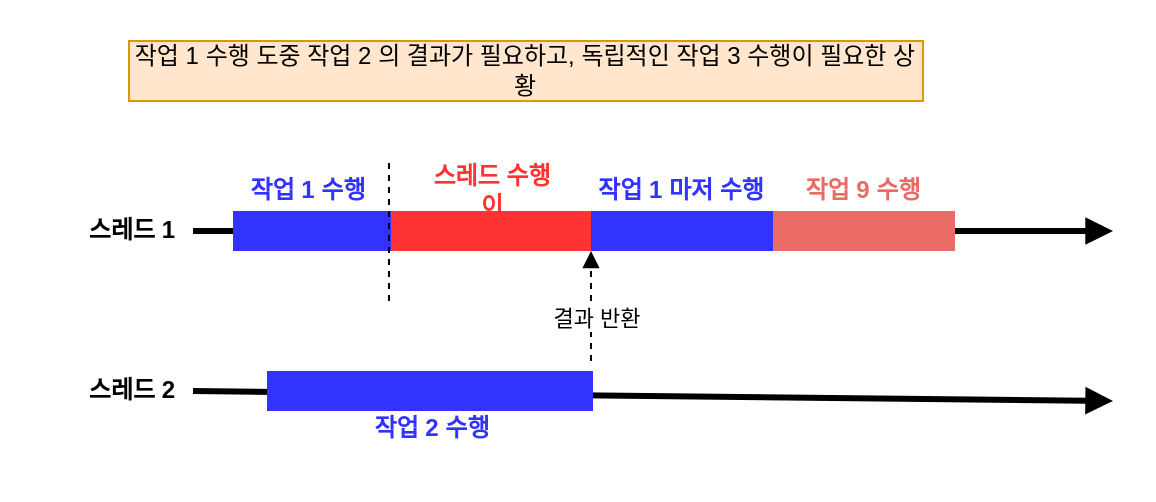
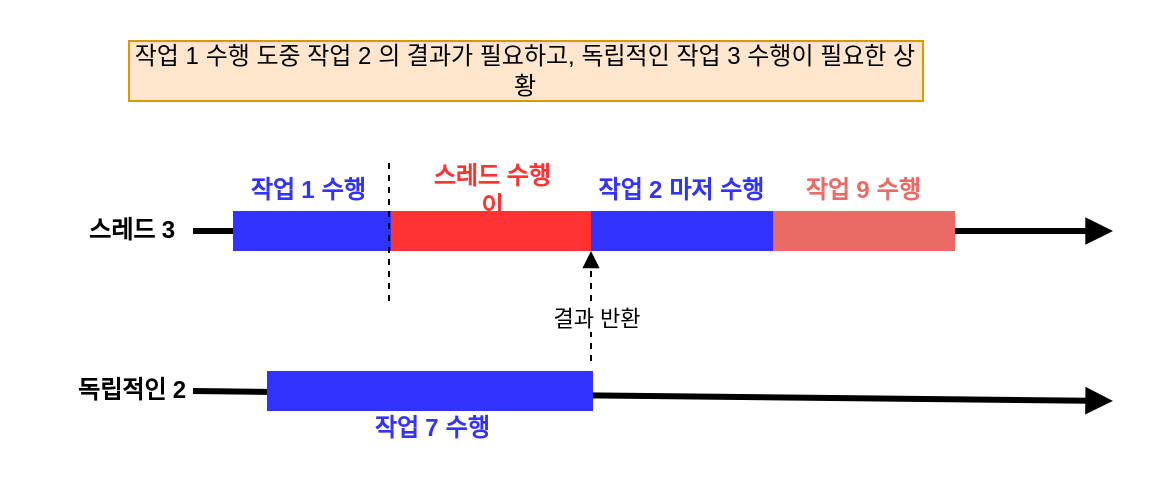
(682, 191) -> (682, 191)
(133, 231) -> (133, 231)
(133, 391) -> (133, 391)
(433, 429) -> (433, 429)
